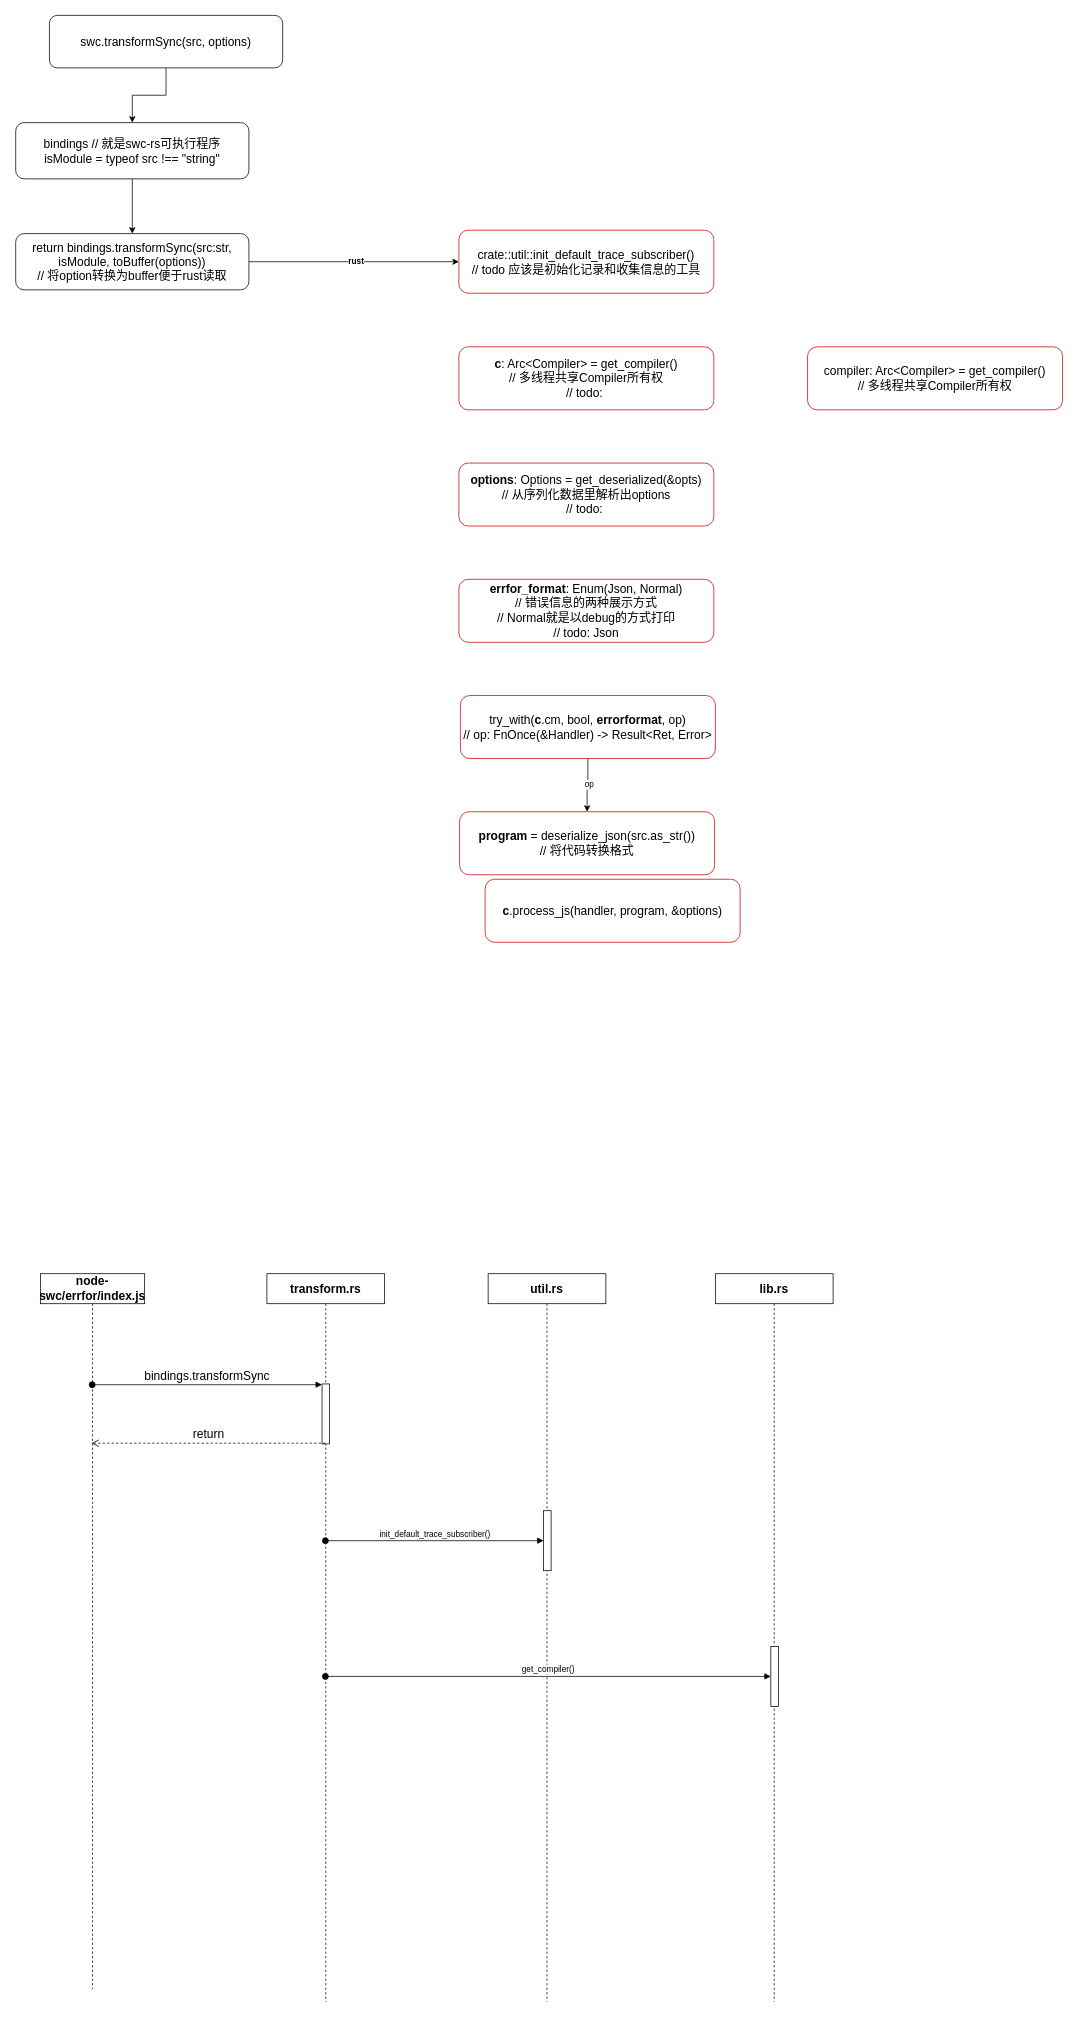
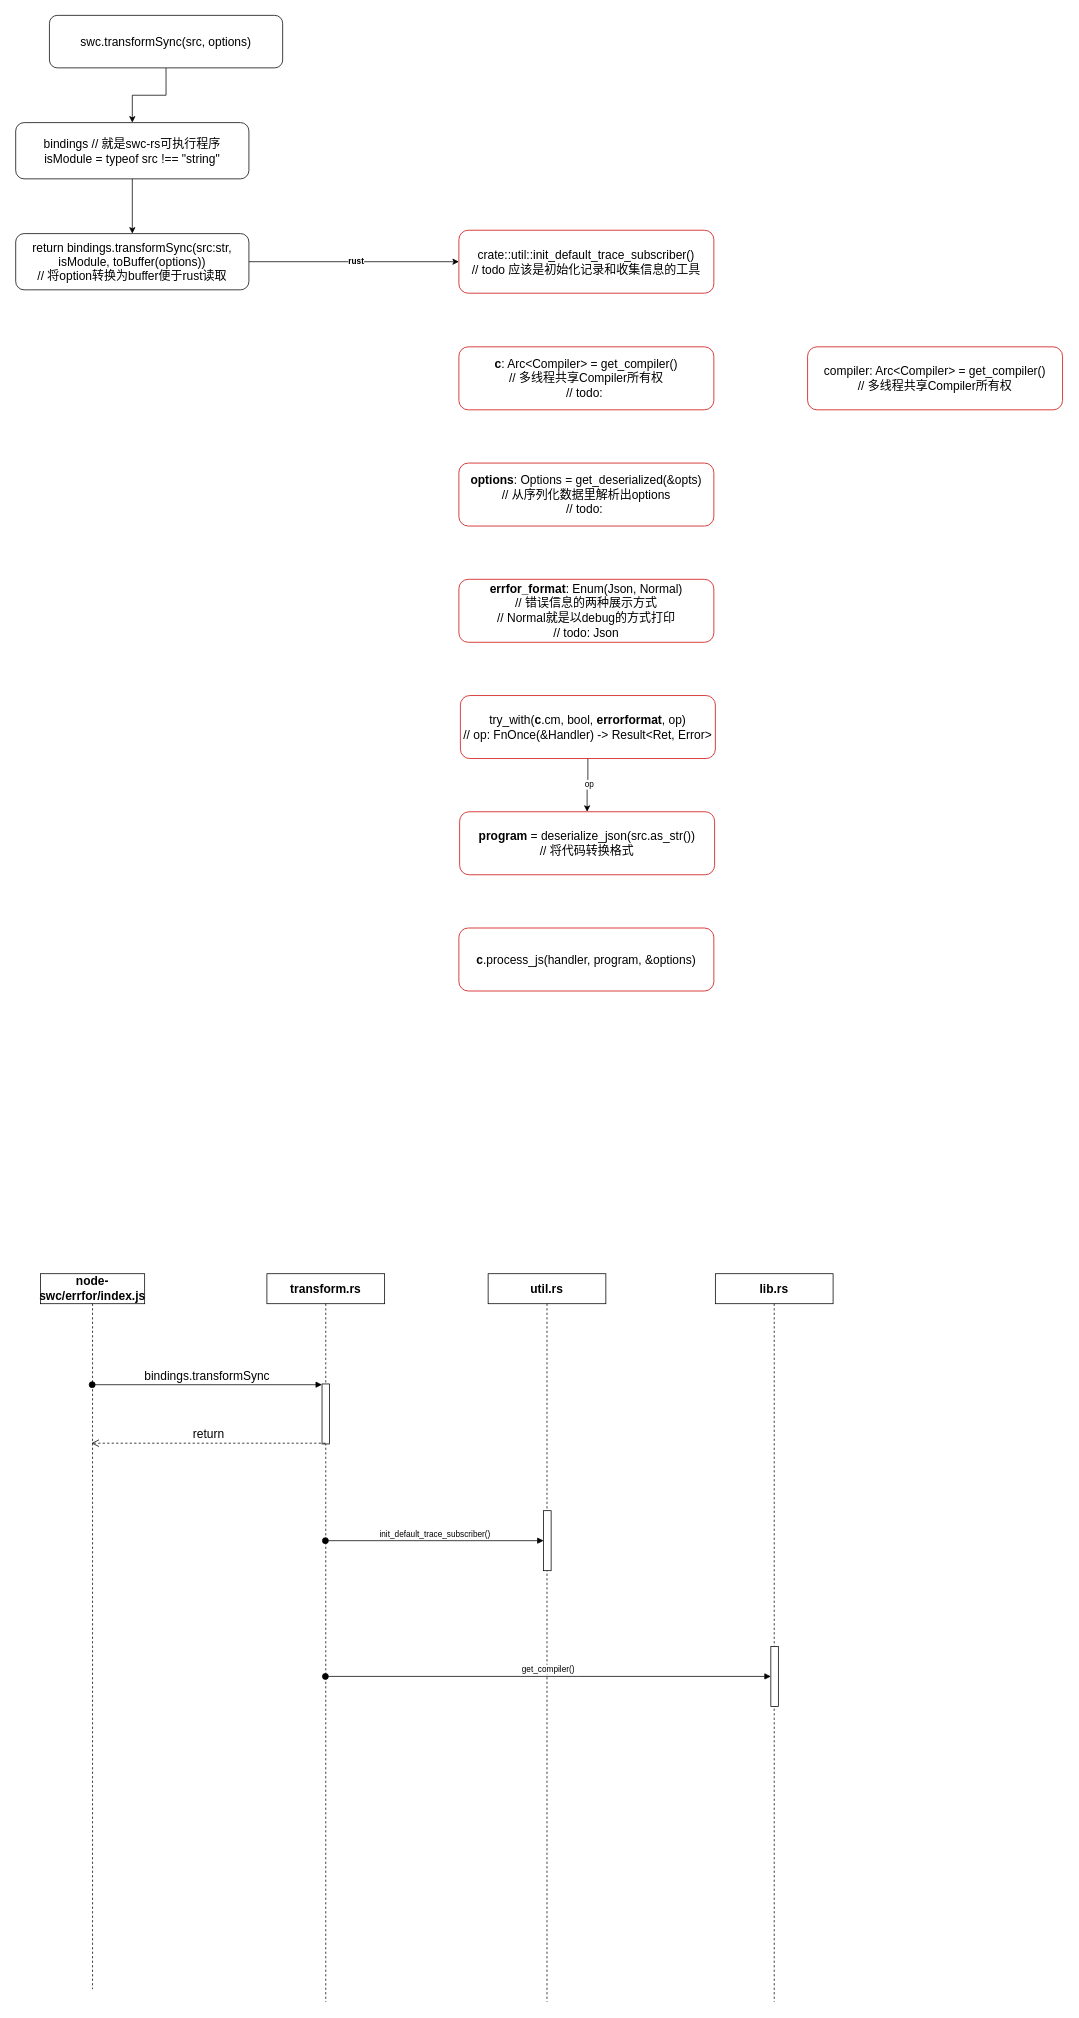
(612, 911) -> (586, 960)
